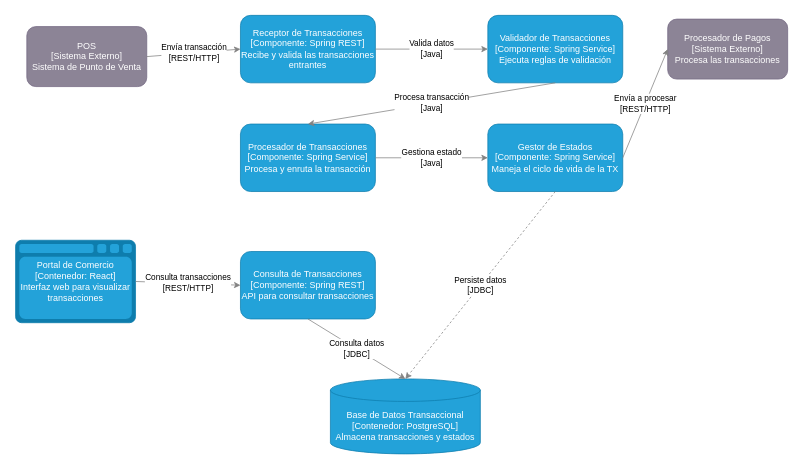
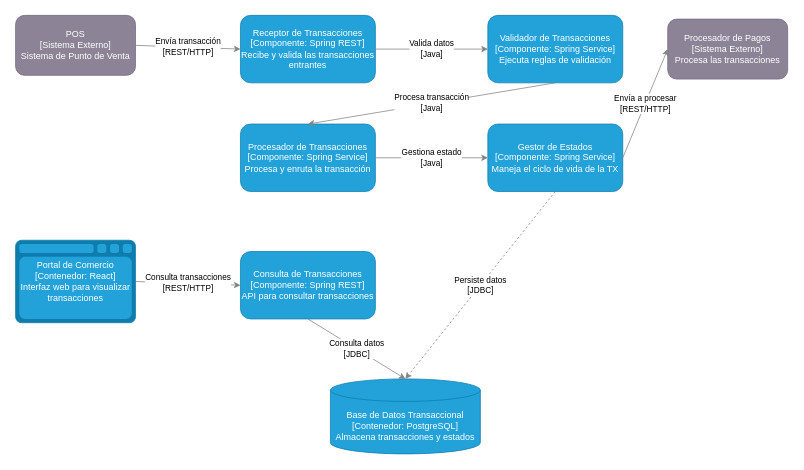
(87, 57) -> (75, 45)
